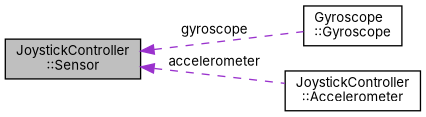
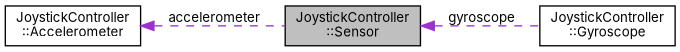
(353, 26) -> (607, 26)
(220, 76) -> (220, 26)
